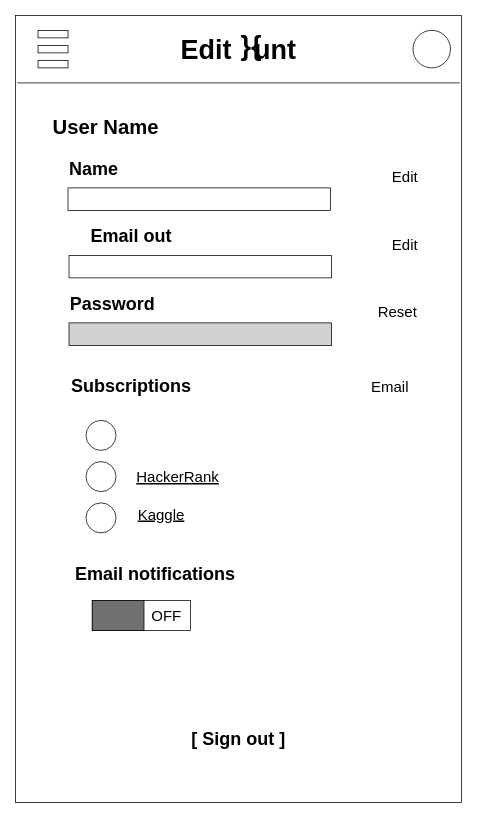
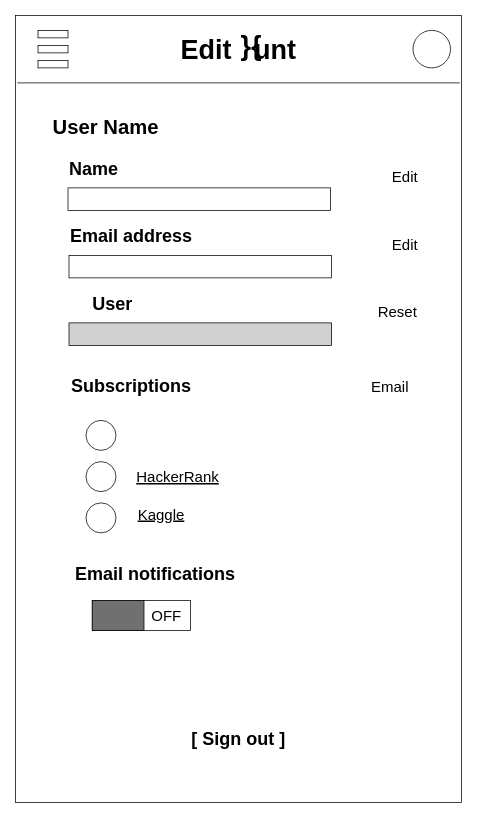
(131, 237) -> (131, 237)
(113, 304) -> (113, 304)
